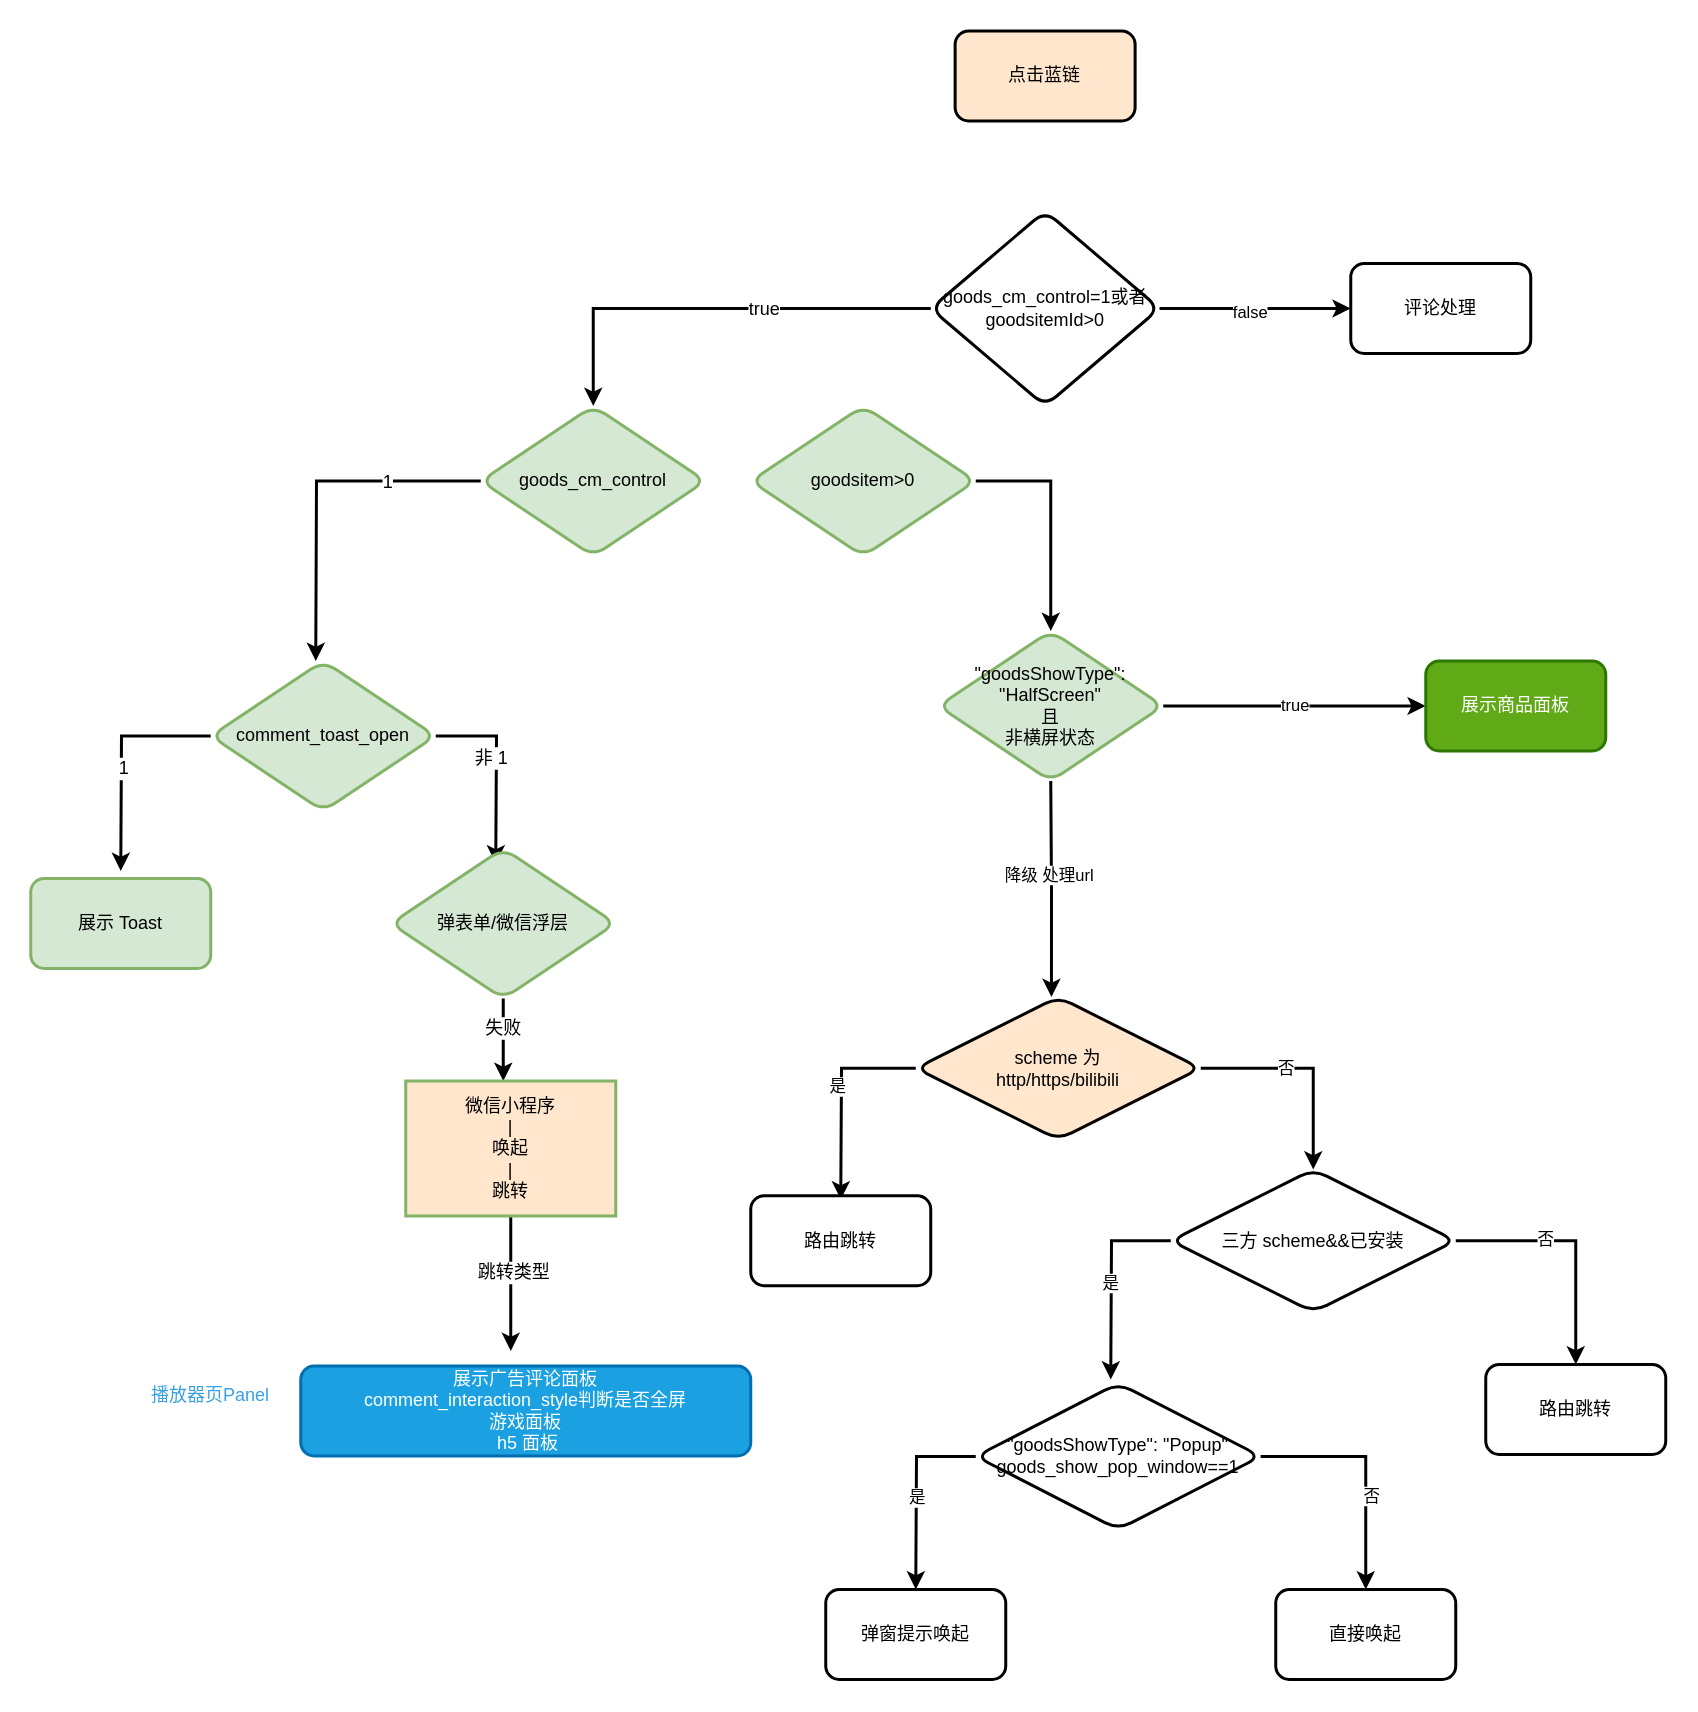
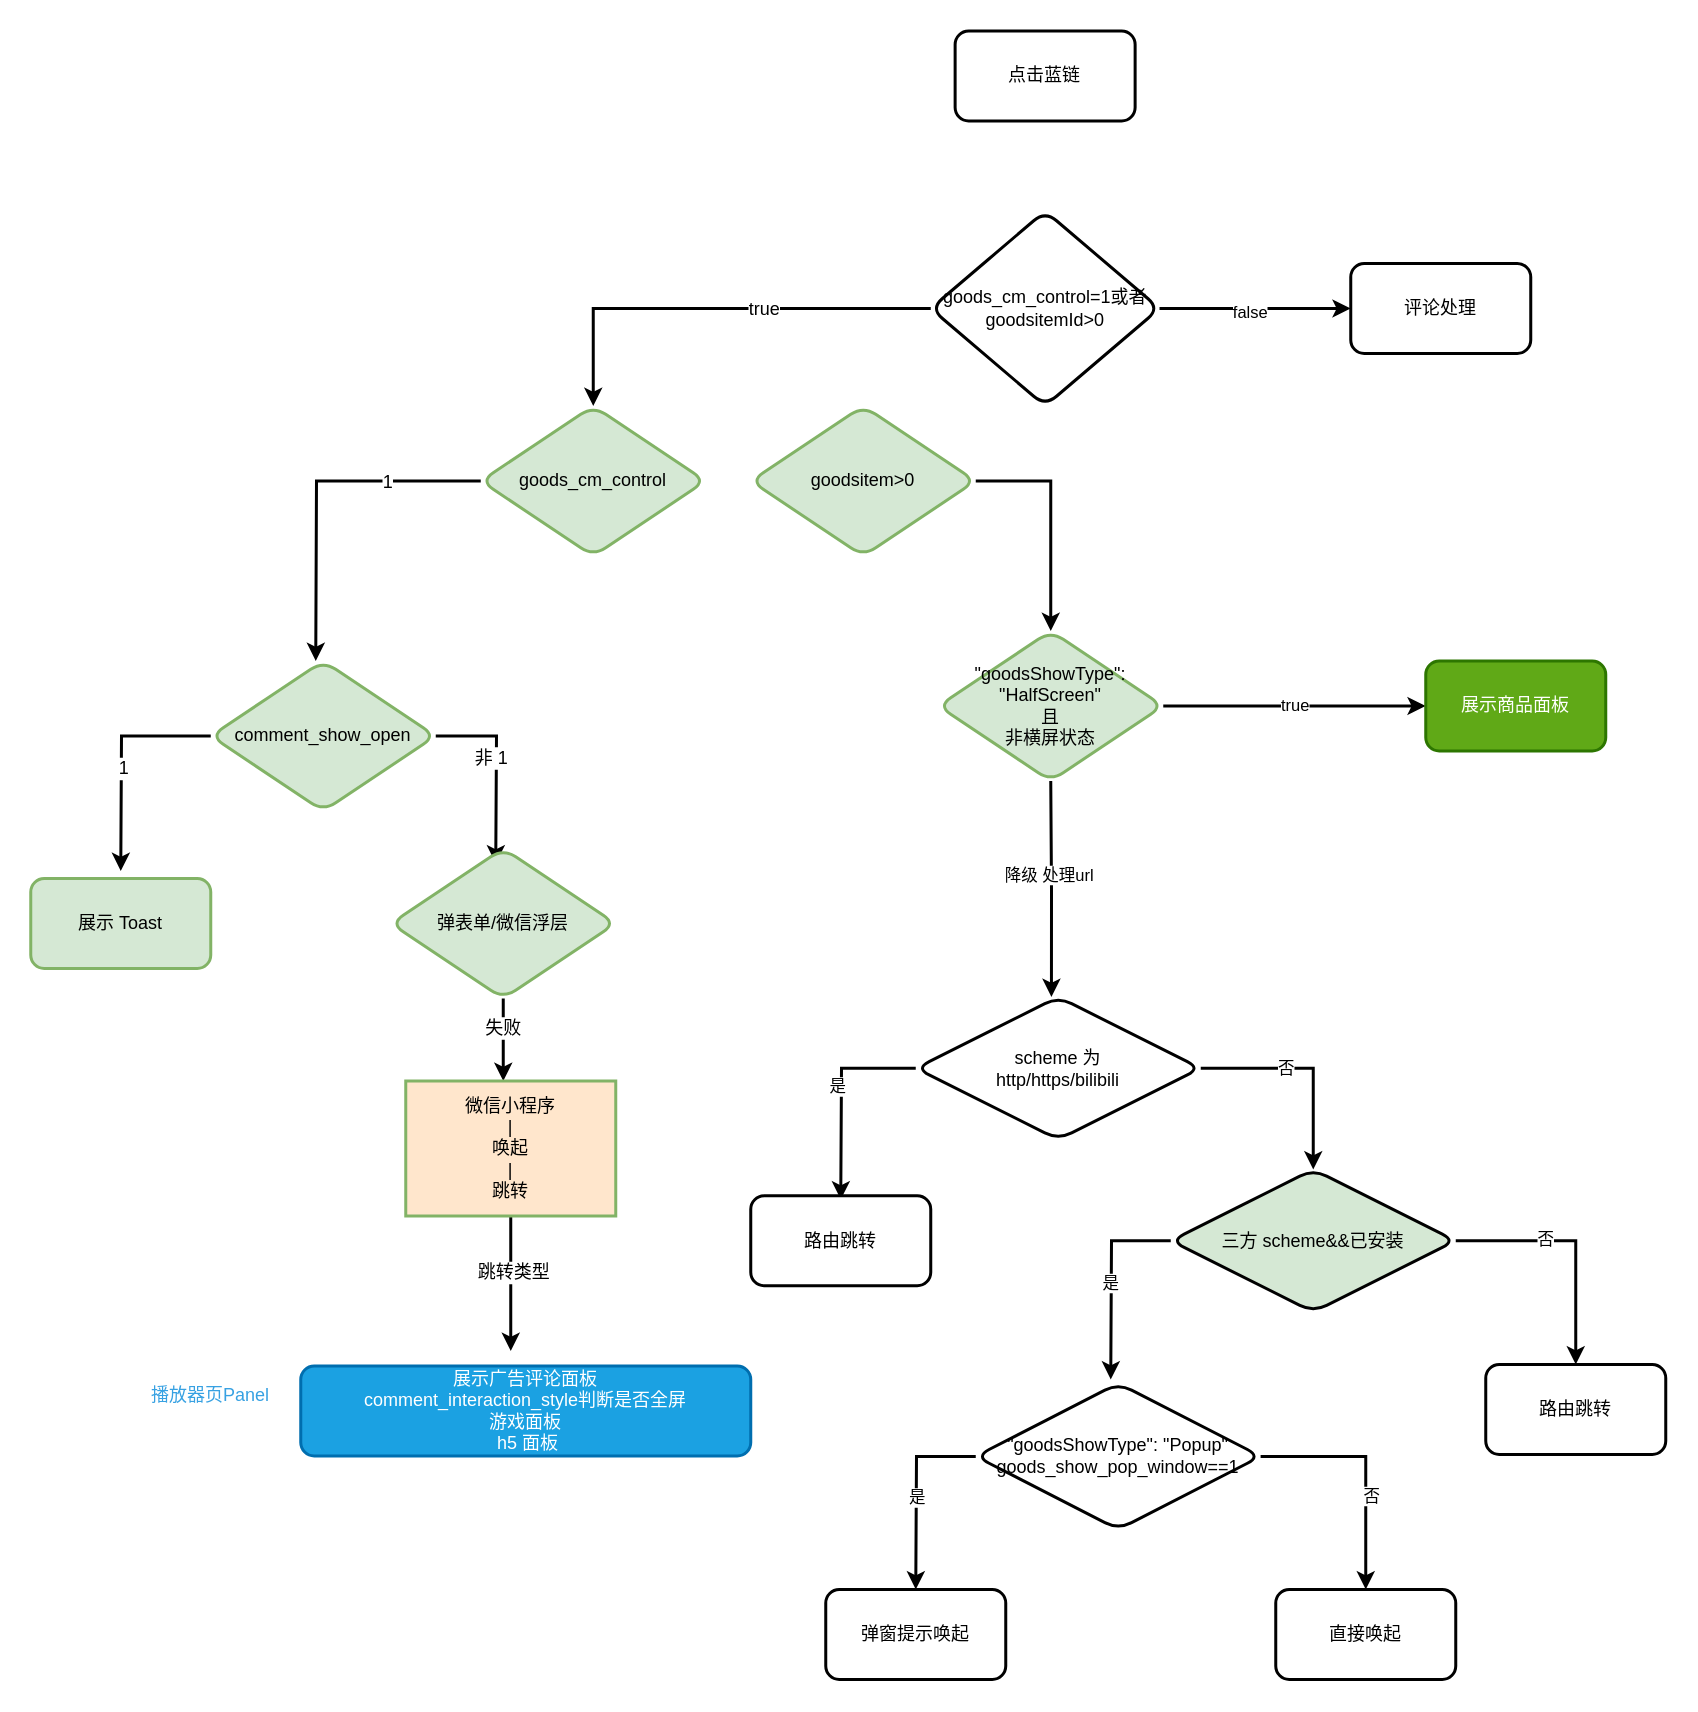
(1045, 76) -> (1045, 76)
(323, 736) -> (323, 736)
(1058, 1068) -> (1058, 1068)
(1313, 1241) -> (1313, 1241)
